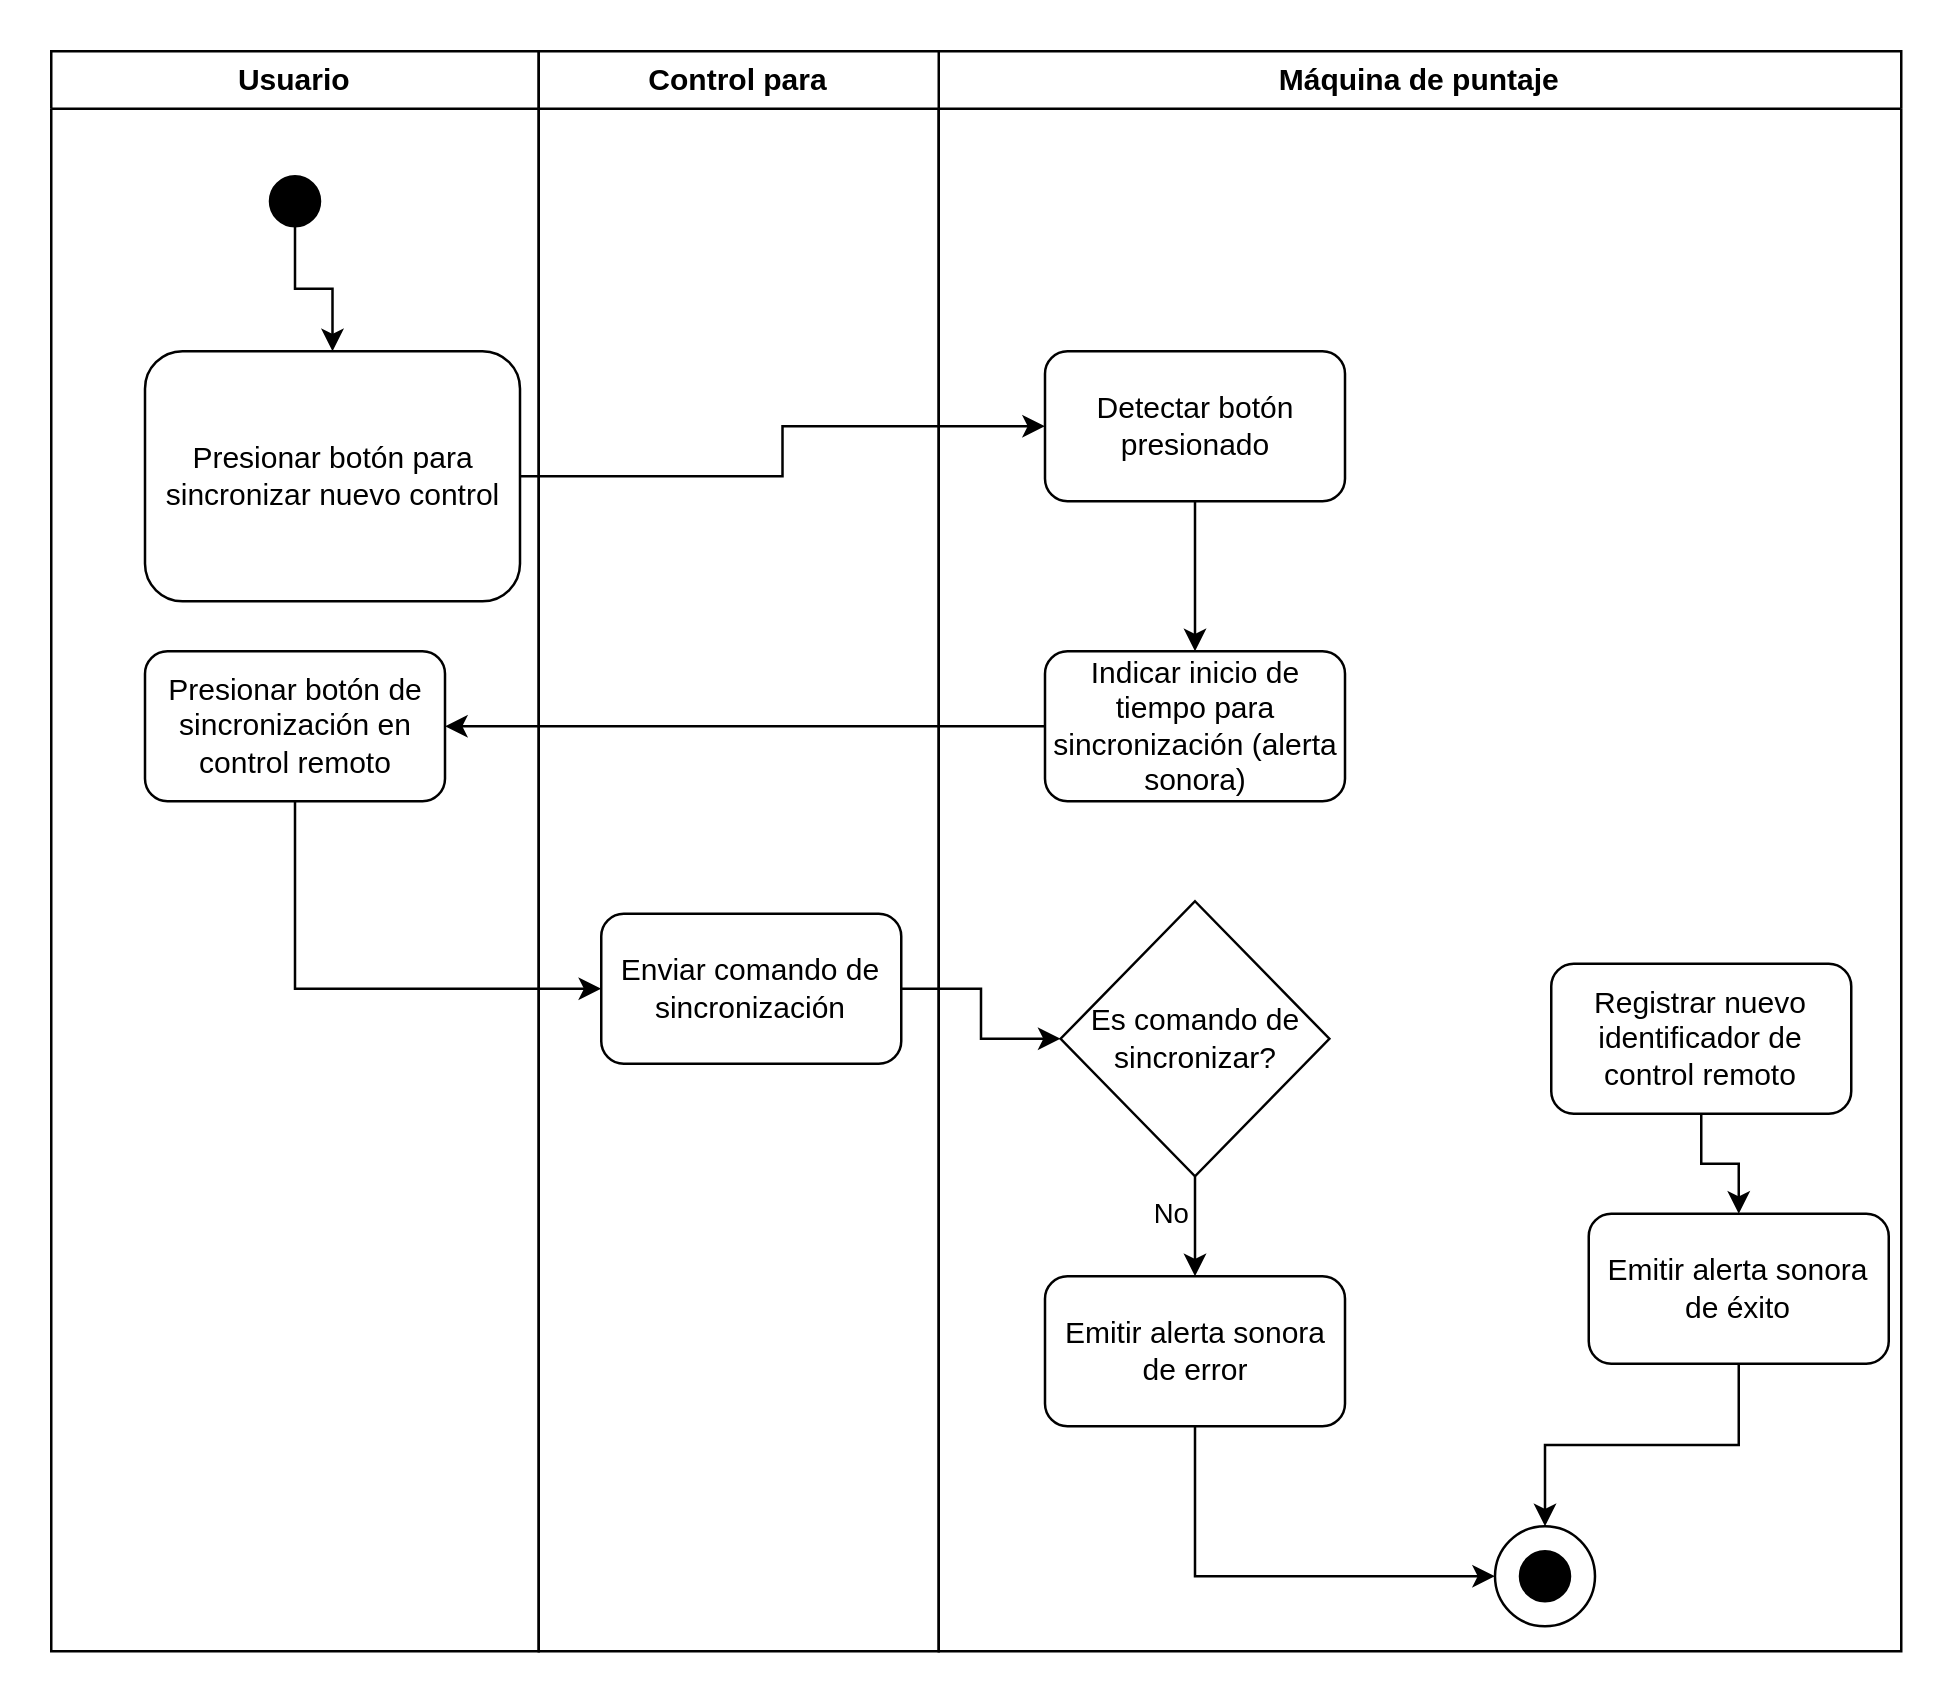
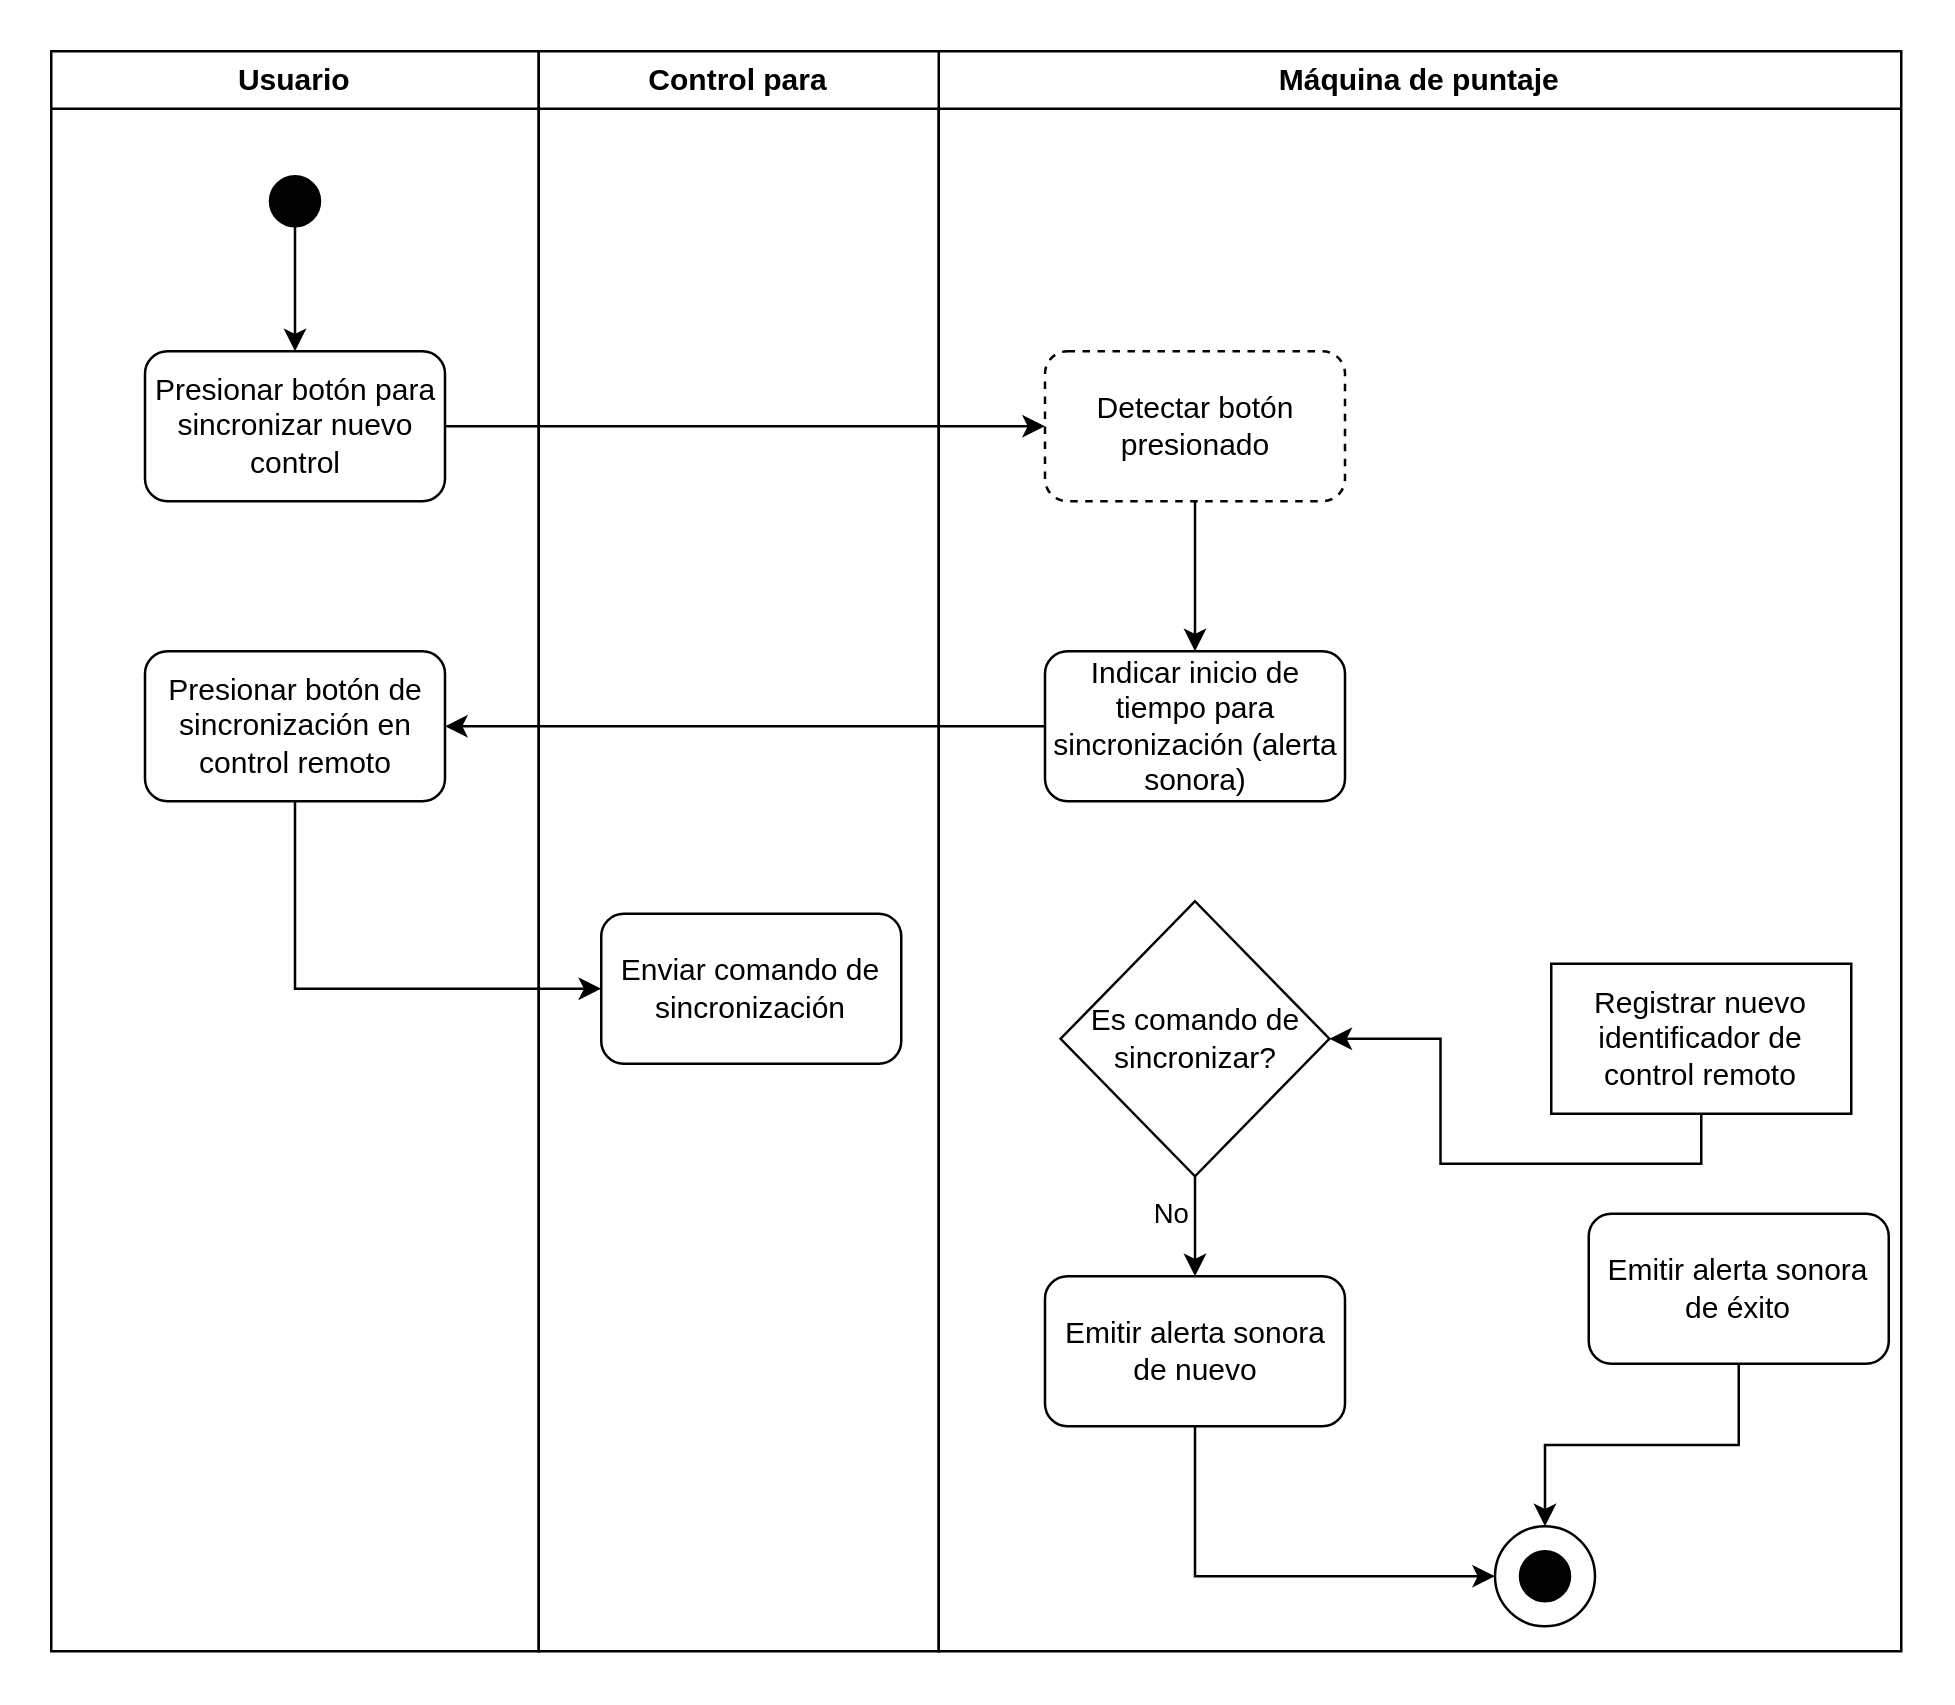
(1195, 426) -> (1195, 426)
(333, 476) -> (295, 426)
(981, 1026) -> none
(1701, 1039) -> (1701, 1039)
(1735, 1164) -> (1463, 1164)
(1196, 1351) -> (1196, 1351)
